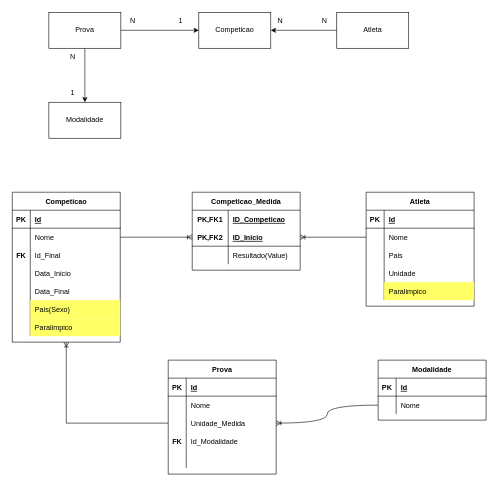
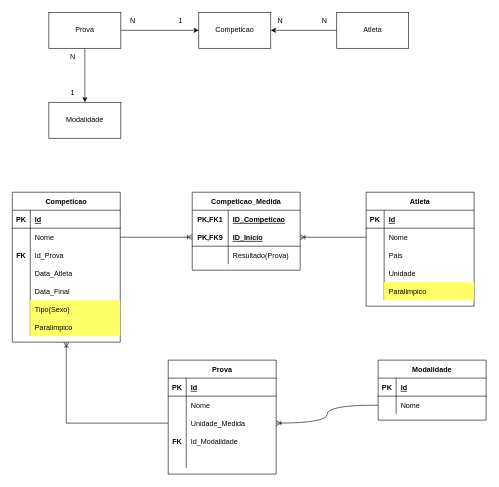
(210, 238) -> (210, 238)
(49, 256) -> (51, 256)
(263, 256) -> (264, 256)
(55, 274) -> (56, 274)
(54, 310) -> (54, 310)
